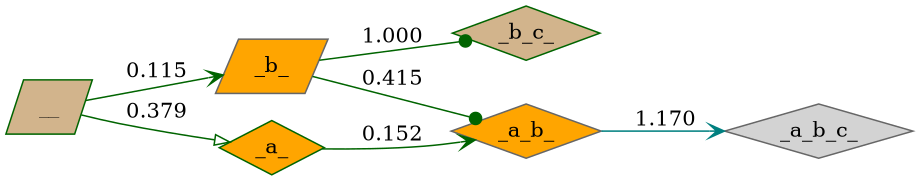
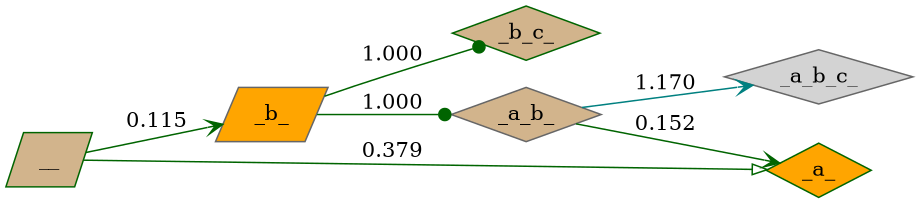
(390, 79) -> (390, 103)
(526, 131) -> (526, 115)
(391, 148) -> (670, 142)
